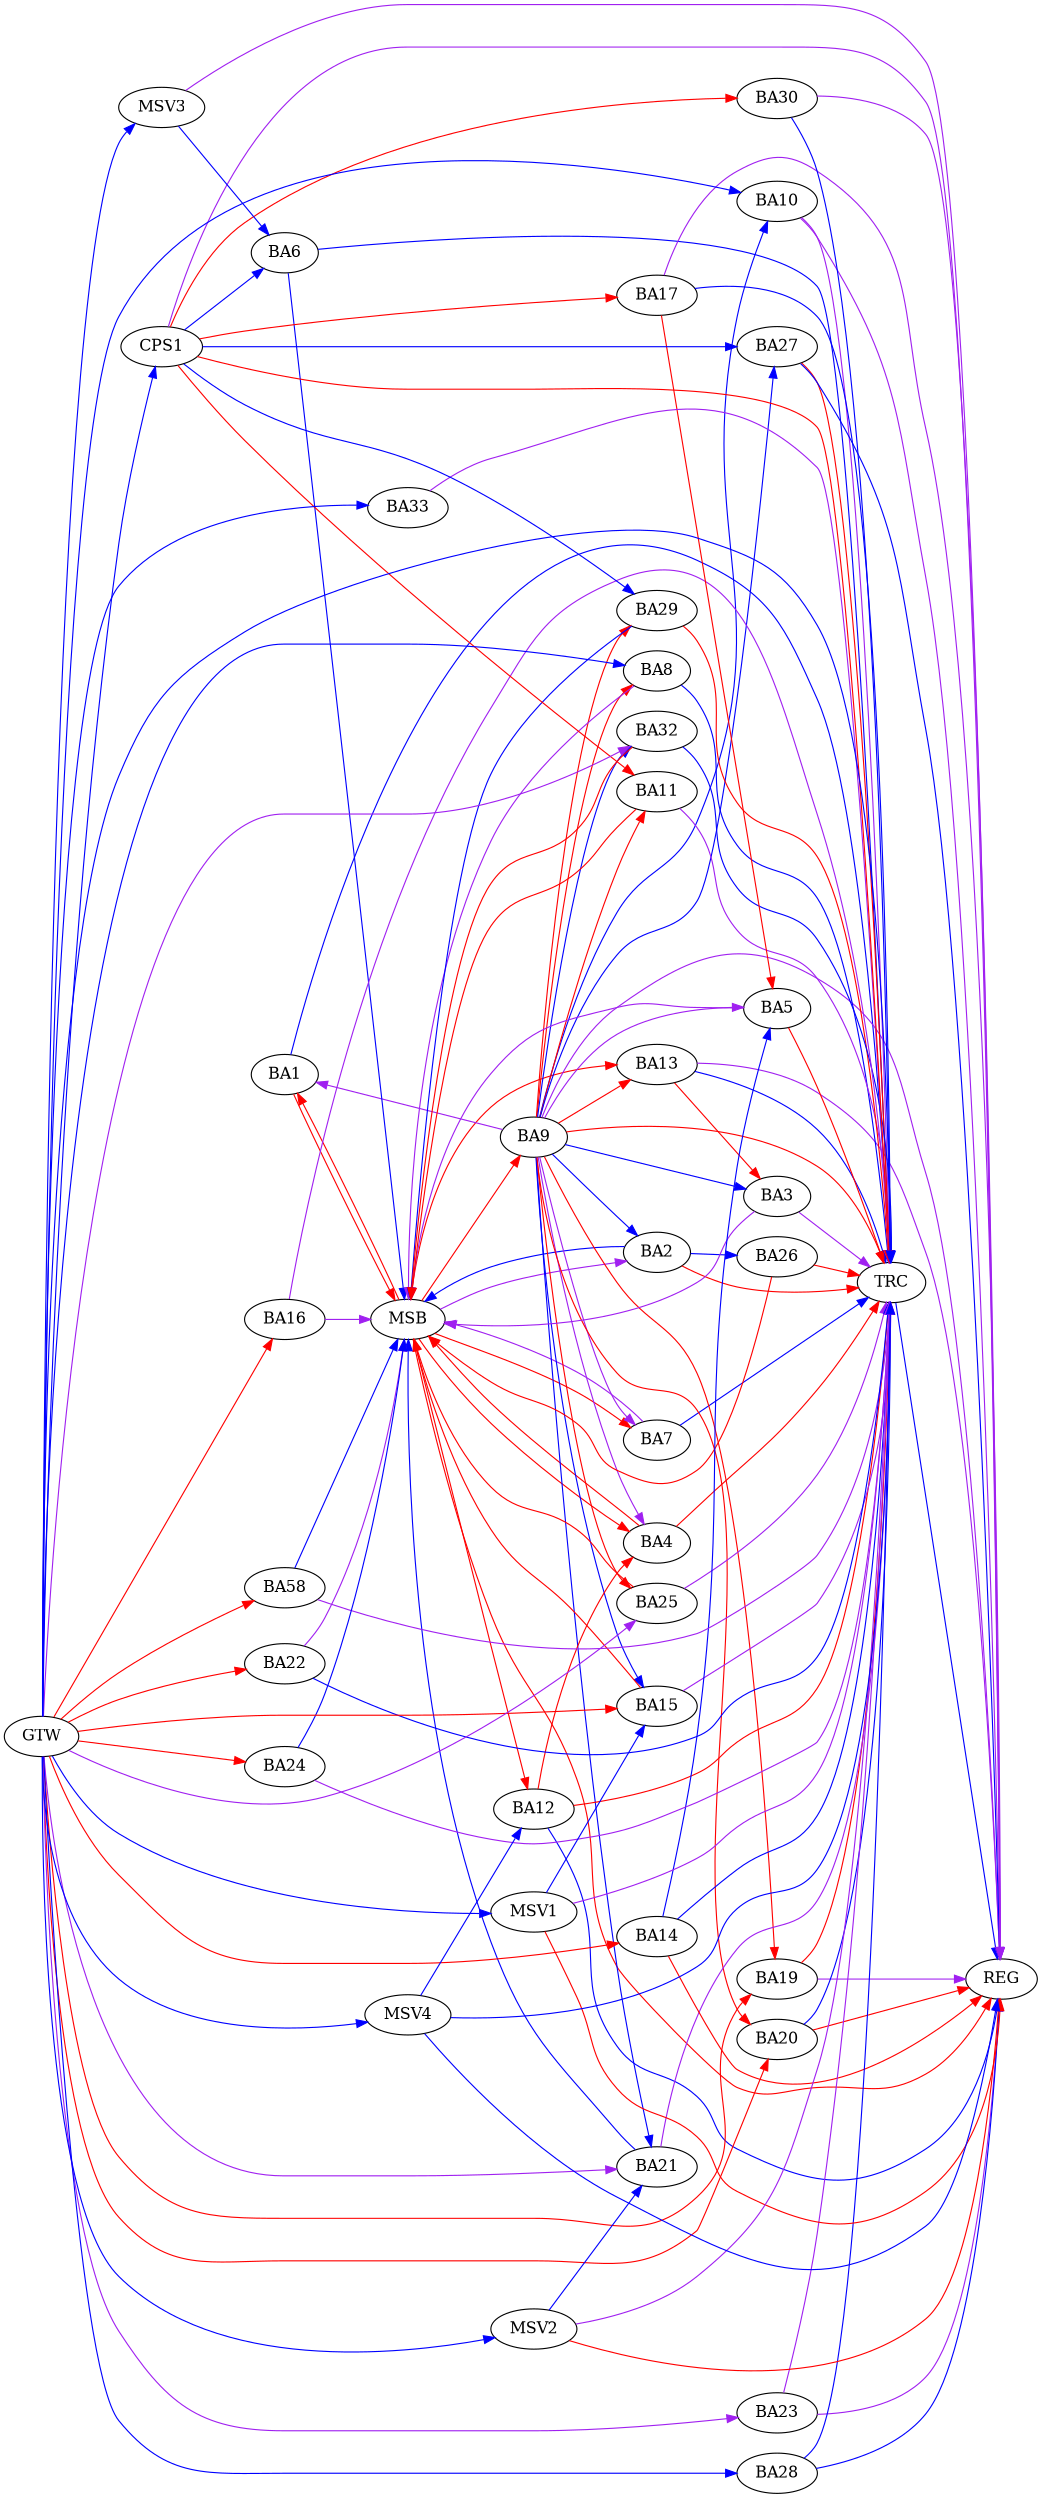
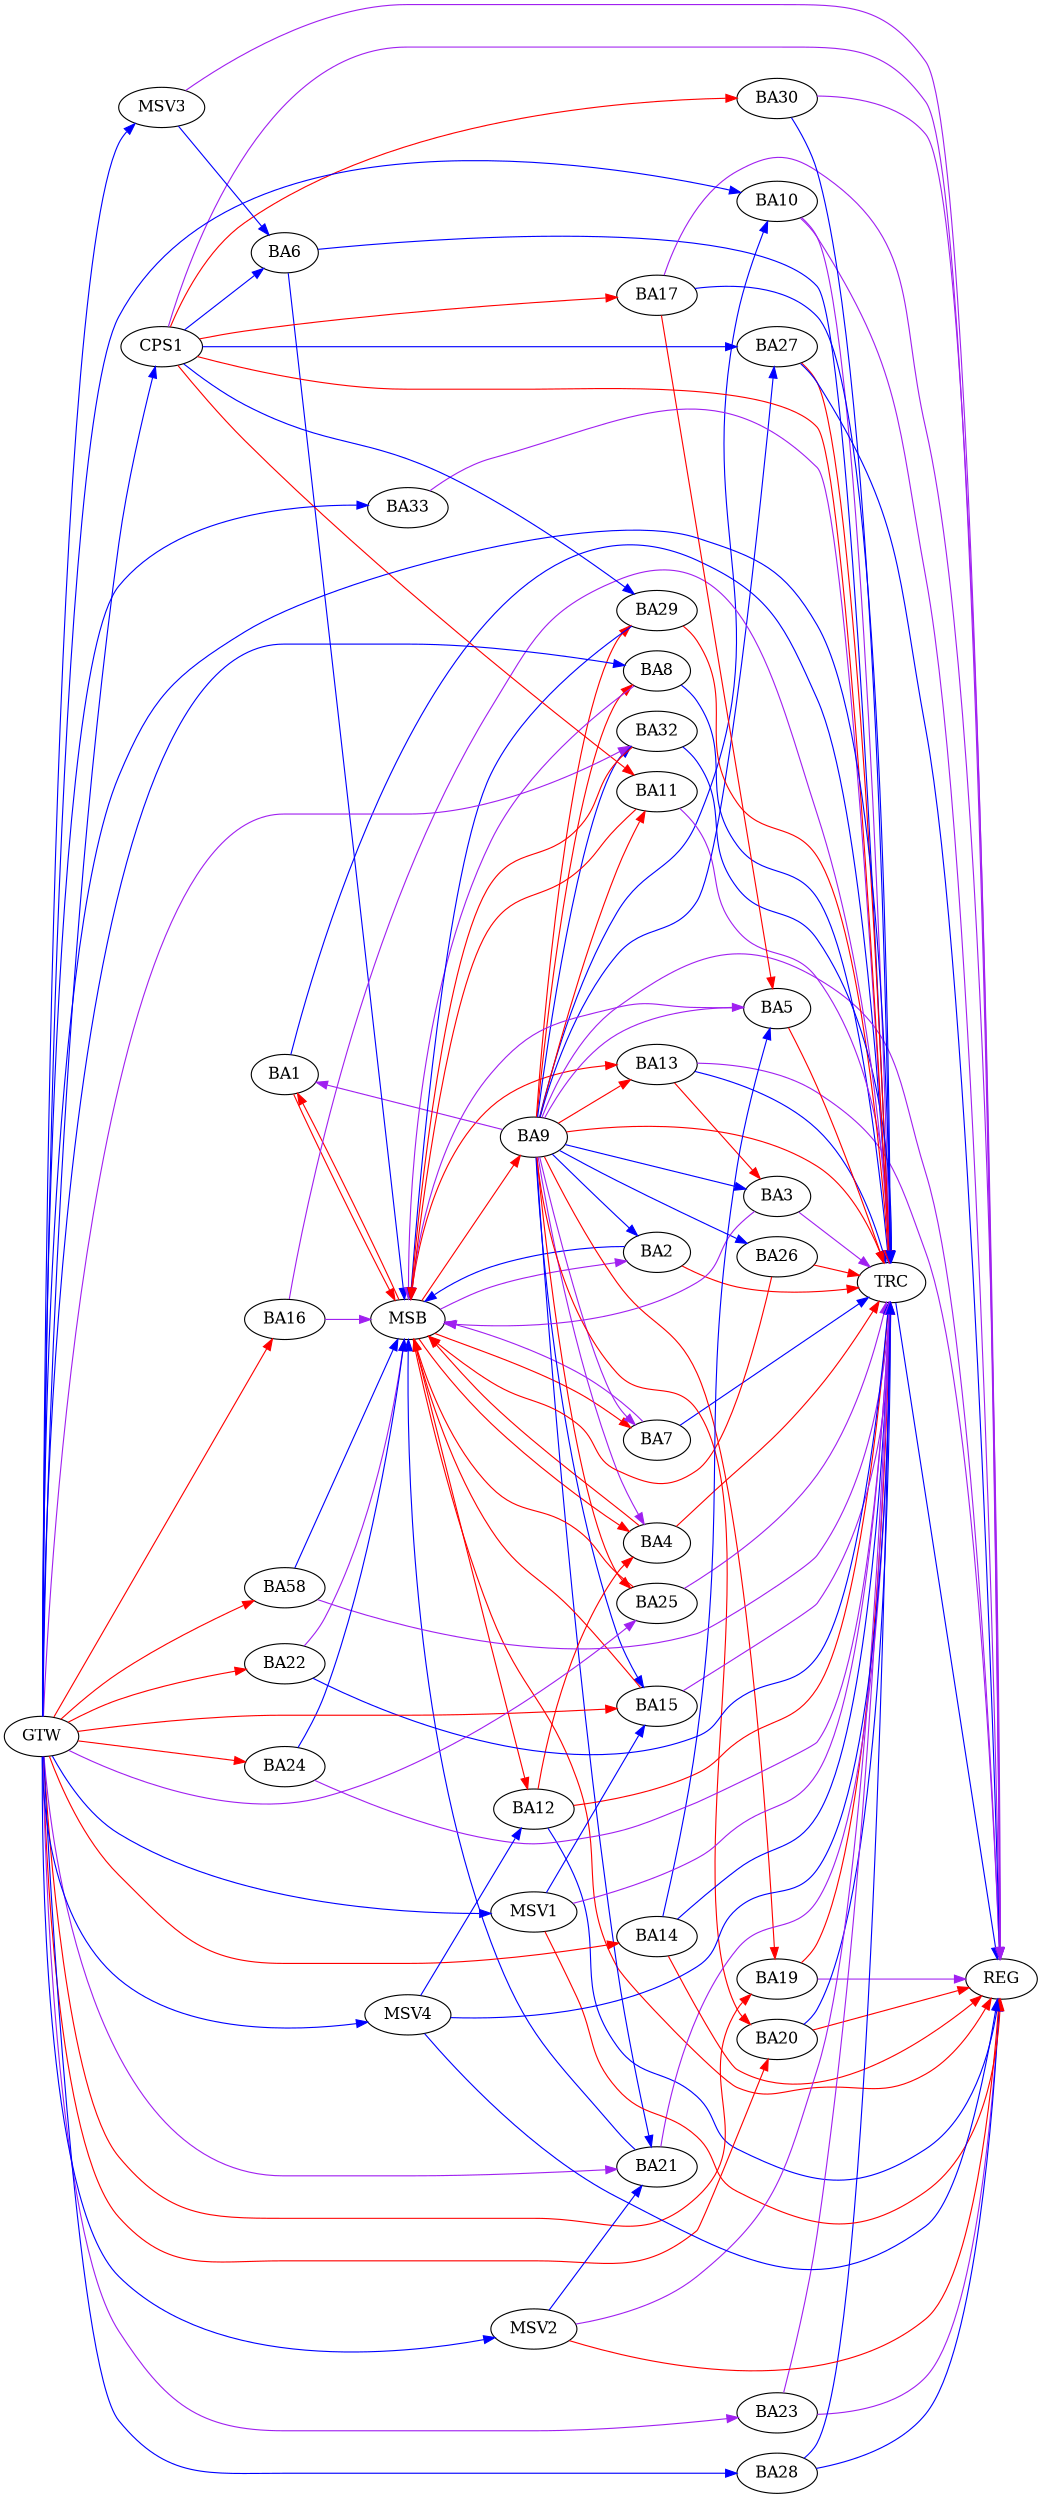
(708, 1254) -> (647, 1196)
